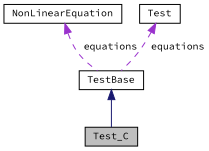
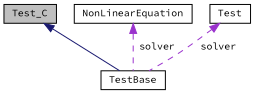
(108, 47) -> (154, 47)
(175, 47) -> (216, 47)
(111, 113) -> (86, 50)
